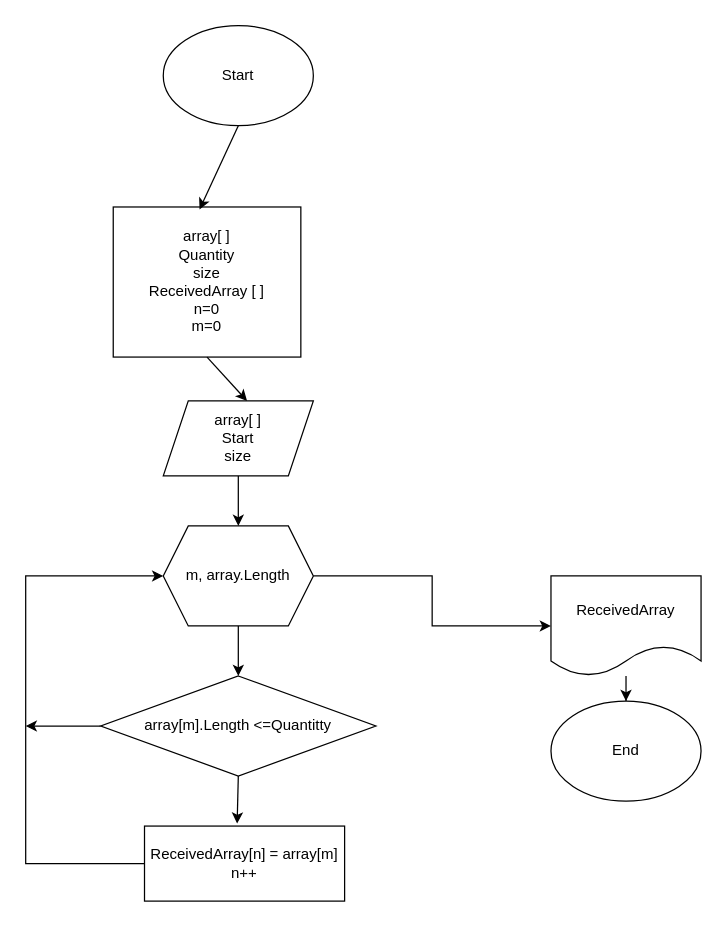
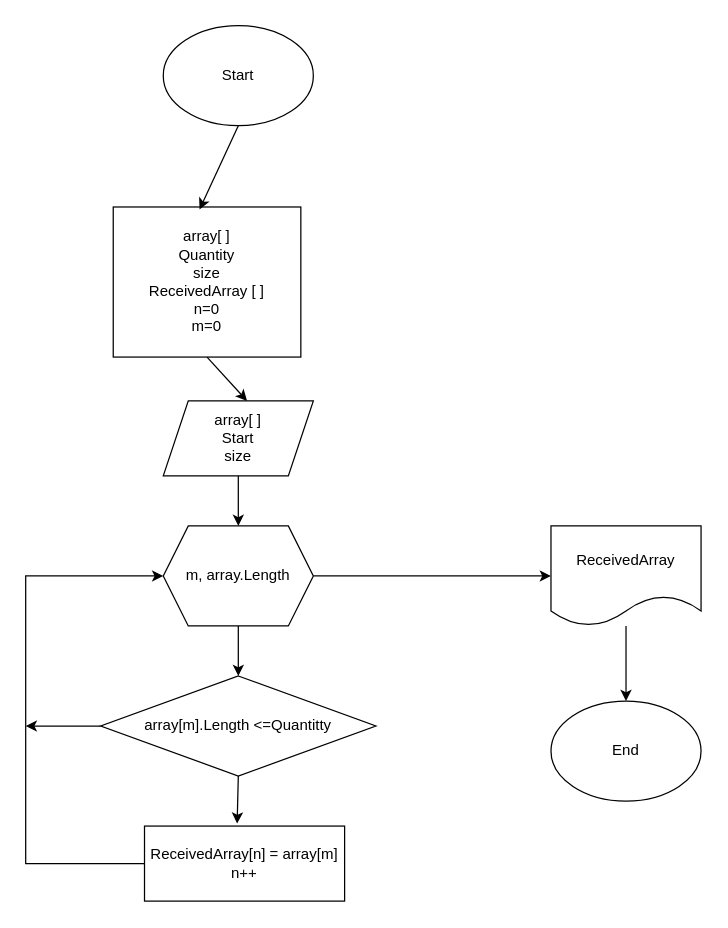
(626, 626) -> (626, 576)
